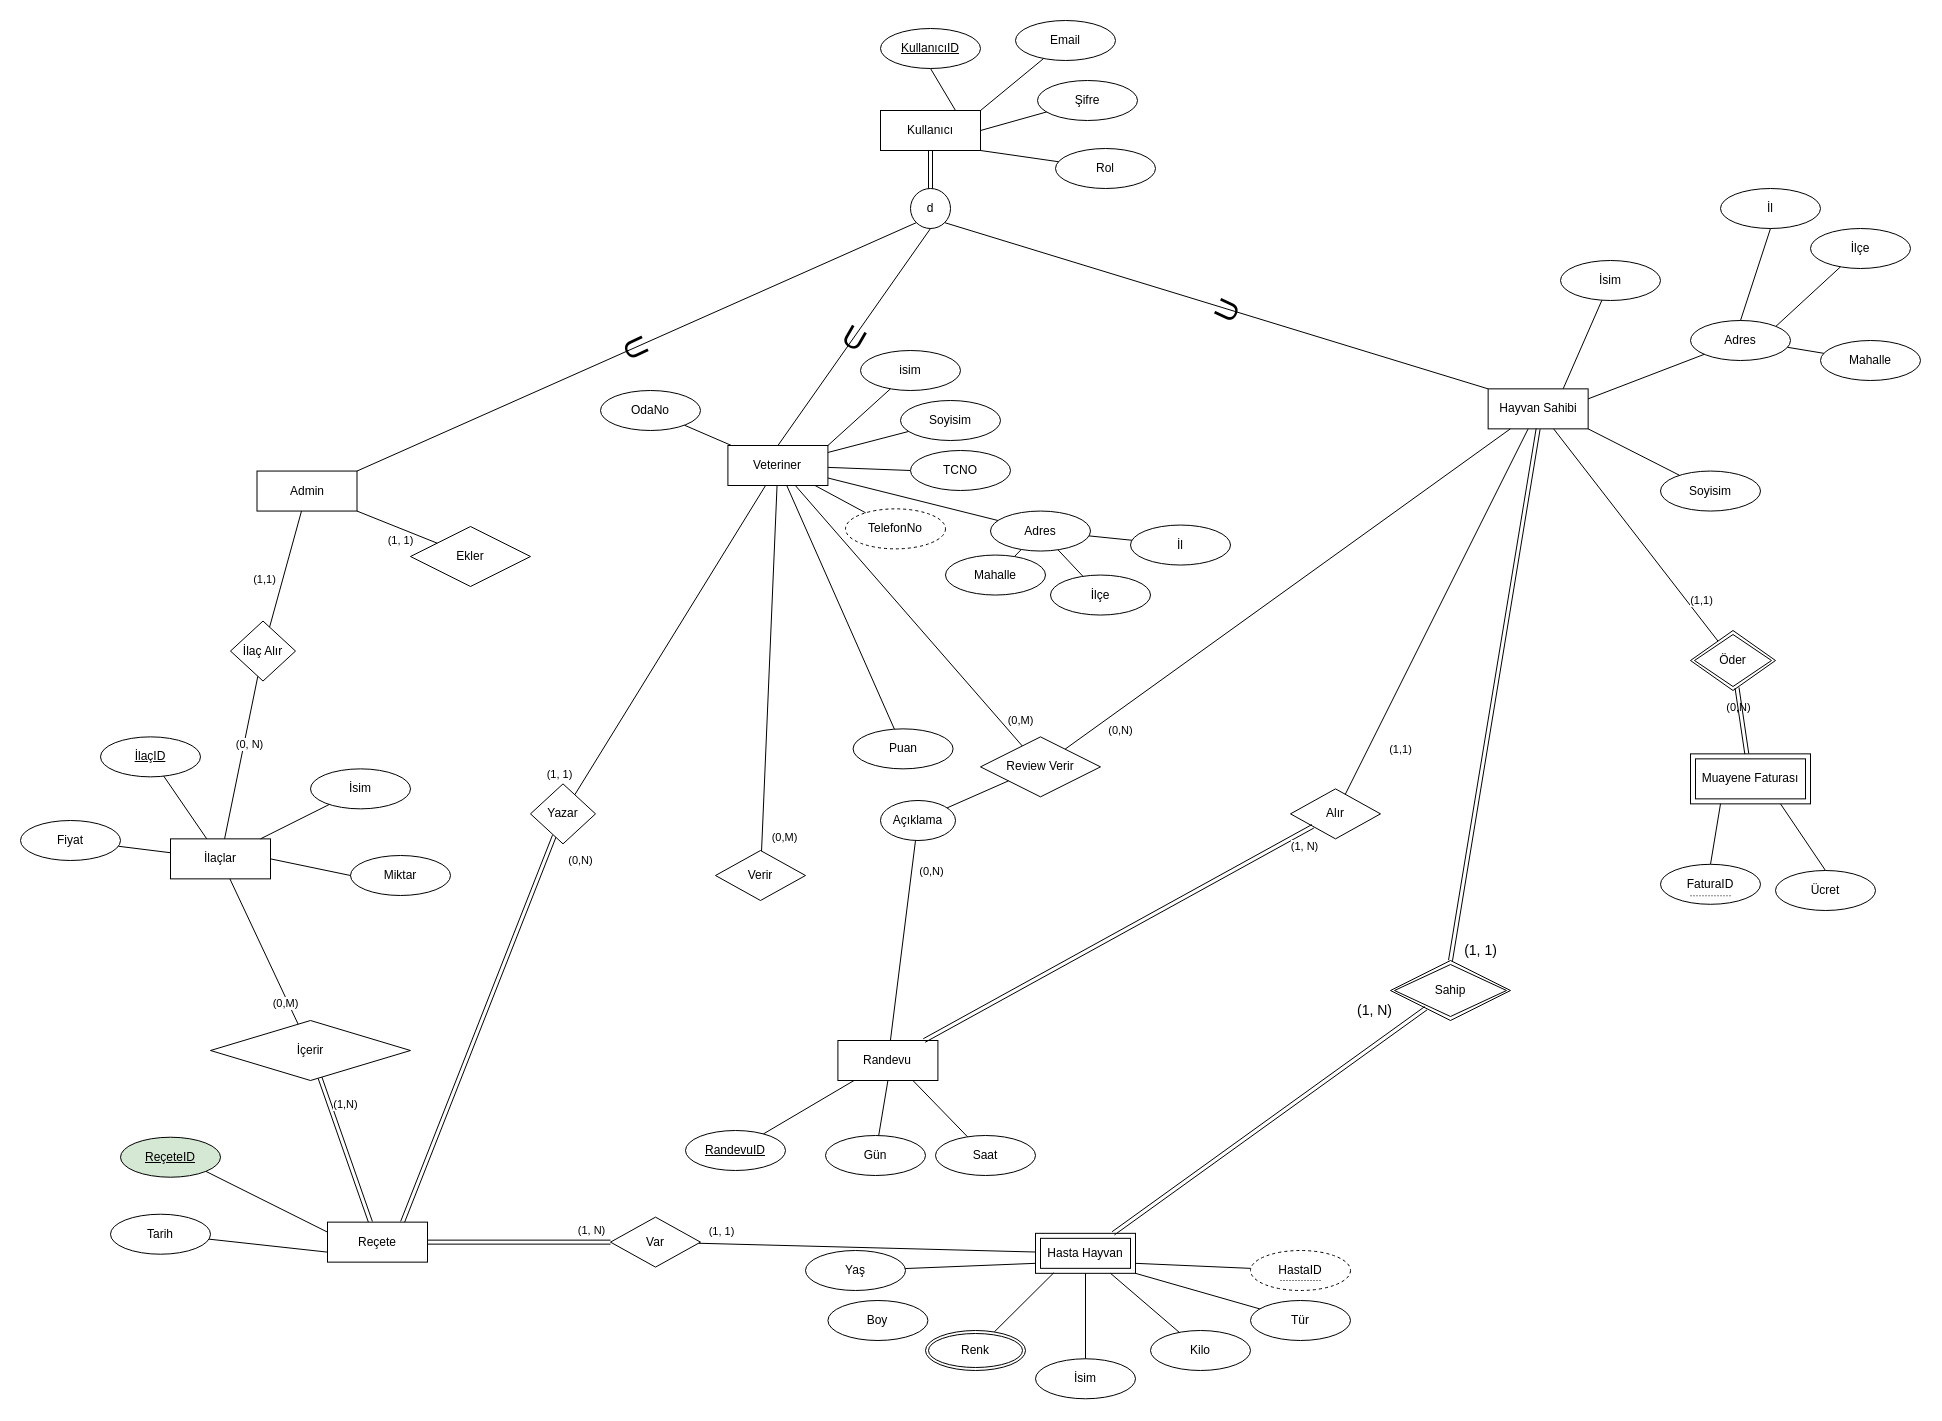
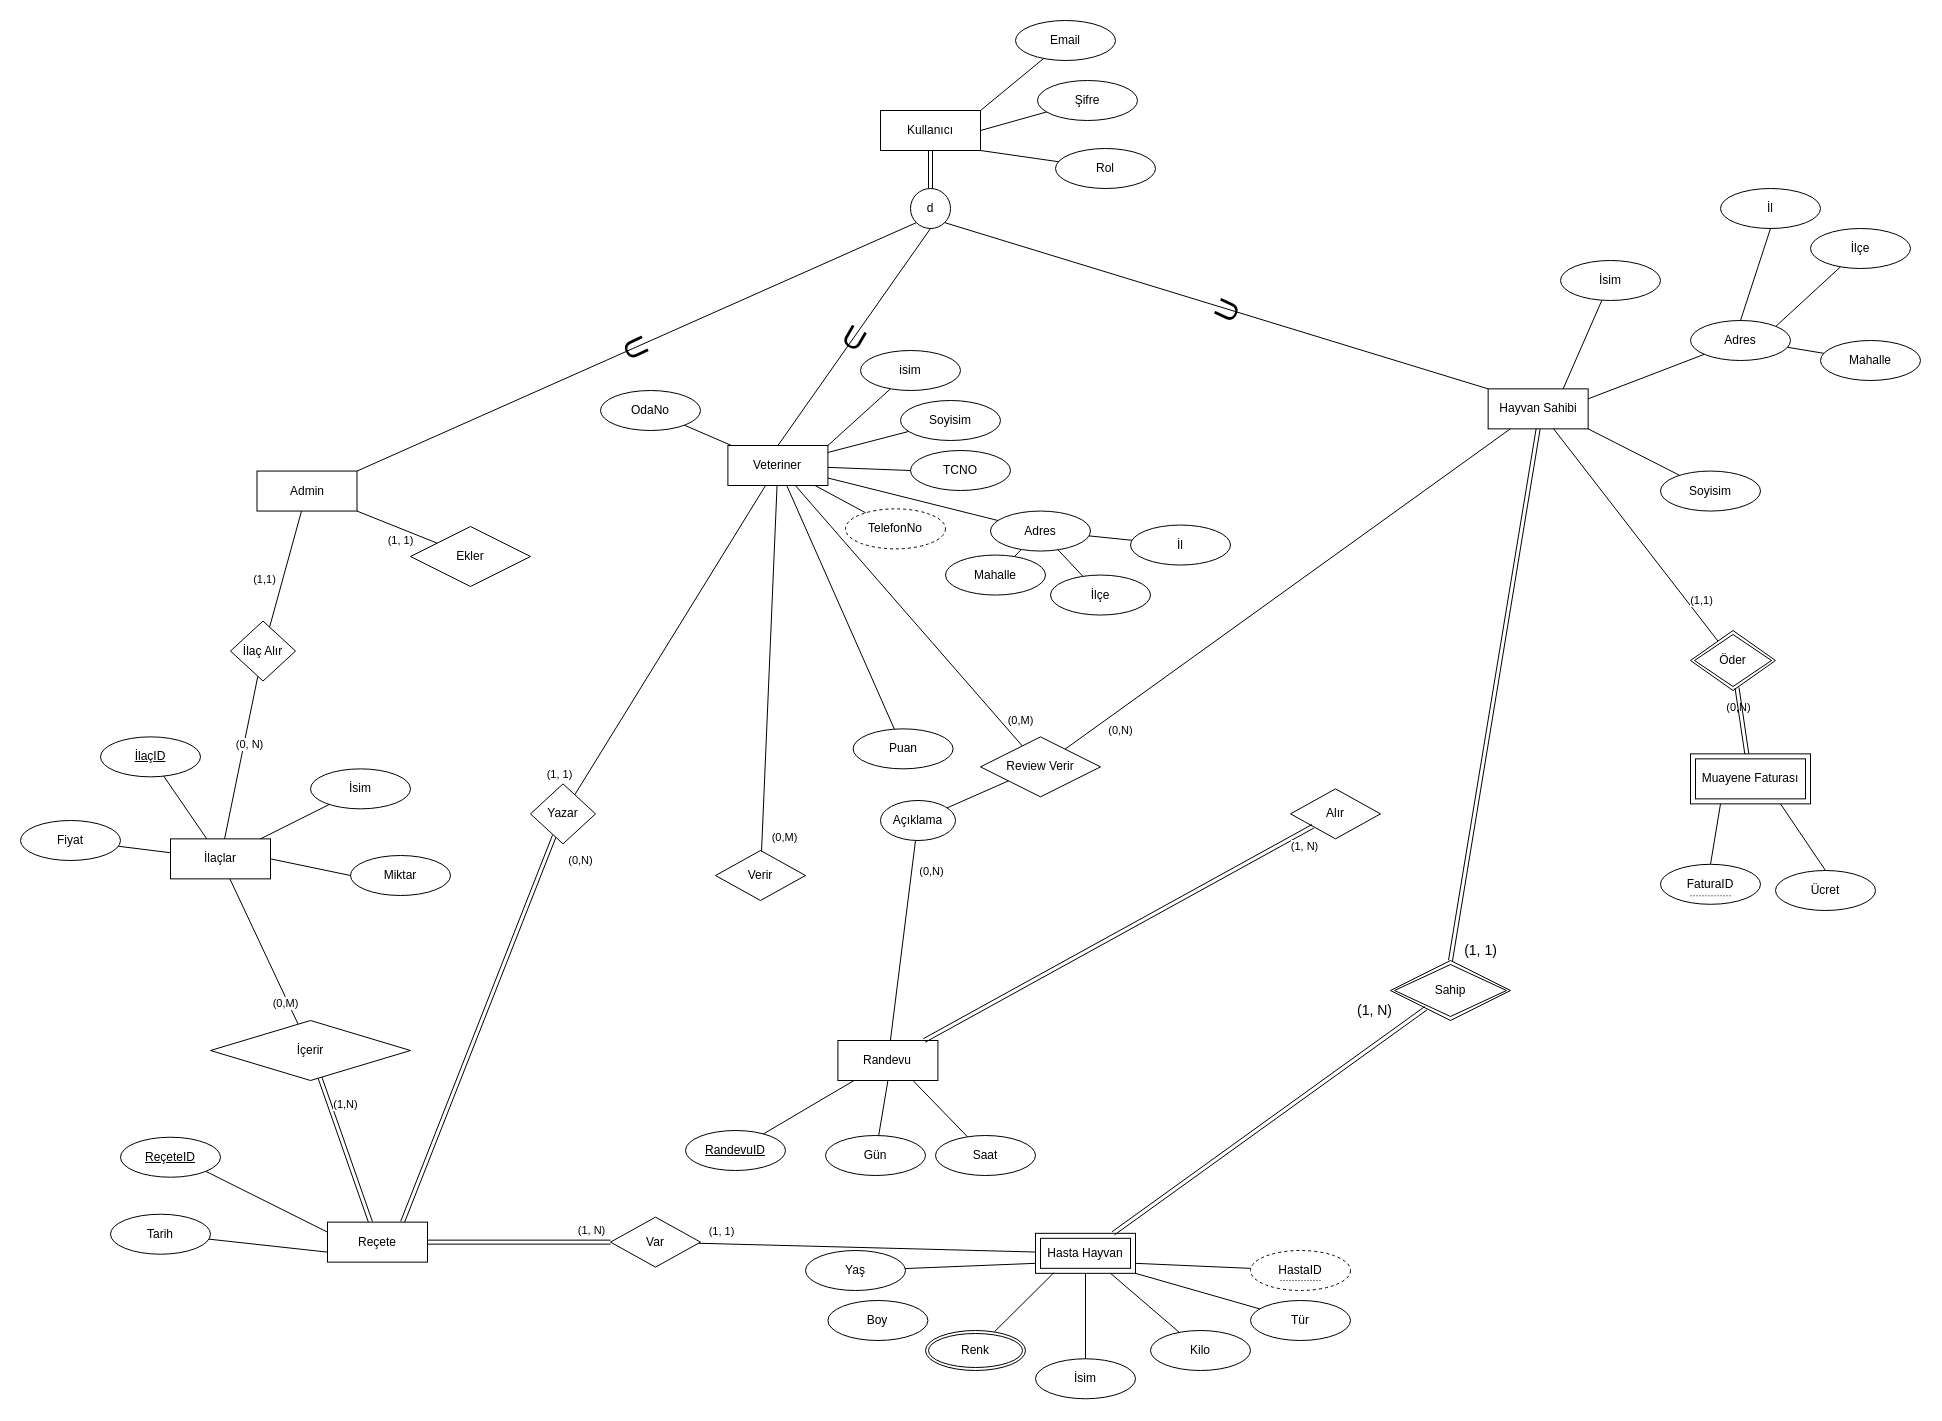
(931, 49) -> none
(943, 90) -> none
(1437, 612) -> none
(171, 1157) -> (171, 1157)
